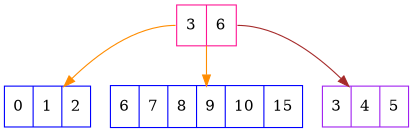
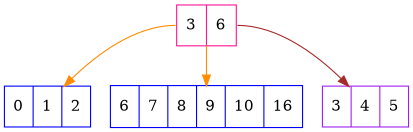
(283, 106) -> (283, 106)
